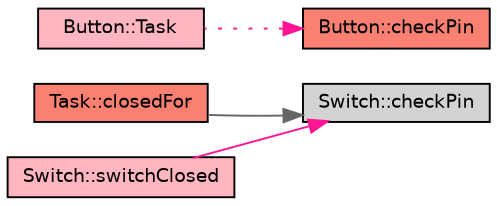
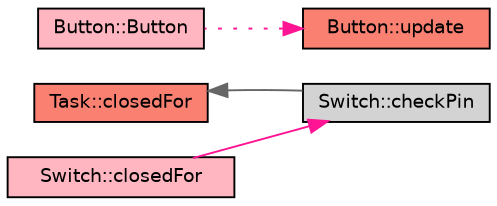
(121, 29) -> (121, 29)
(396, 29) -> (396, 29)
(246, 116) -> (265, 90)
(121, 177) -> (121, 177)
